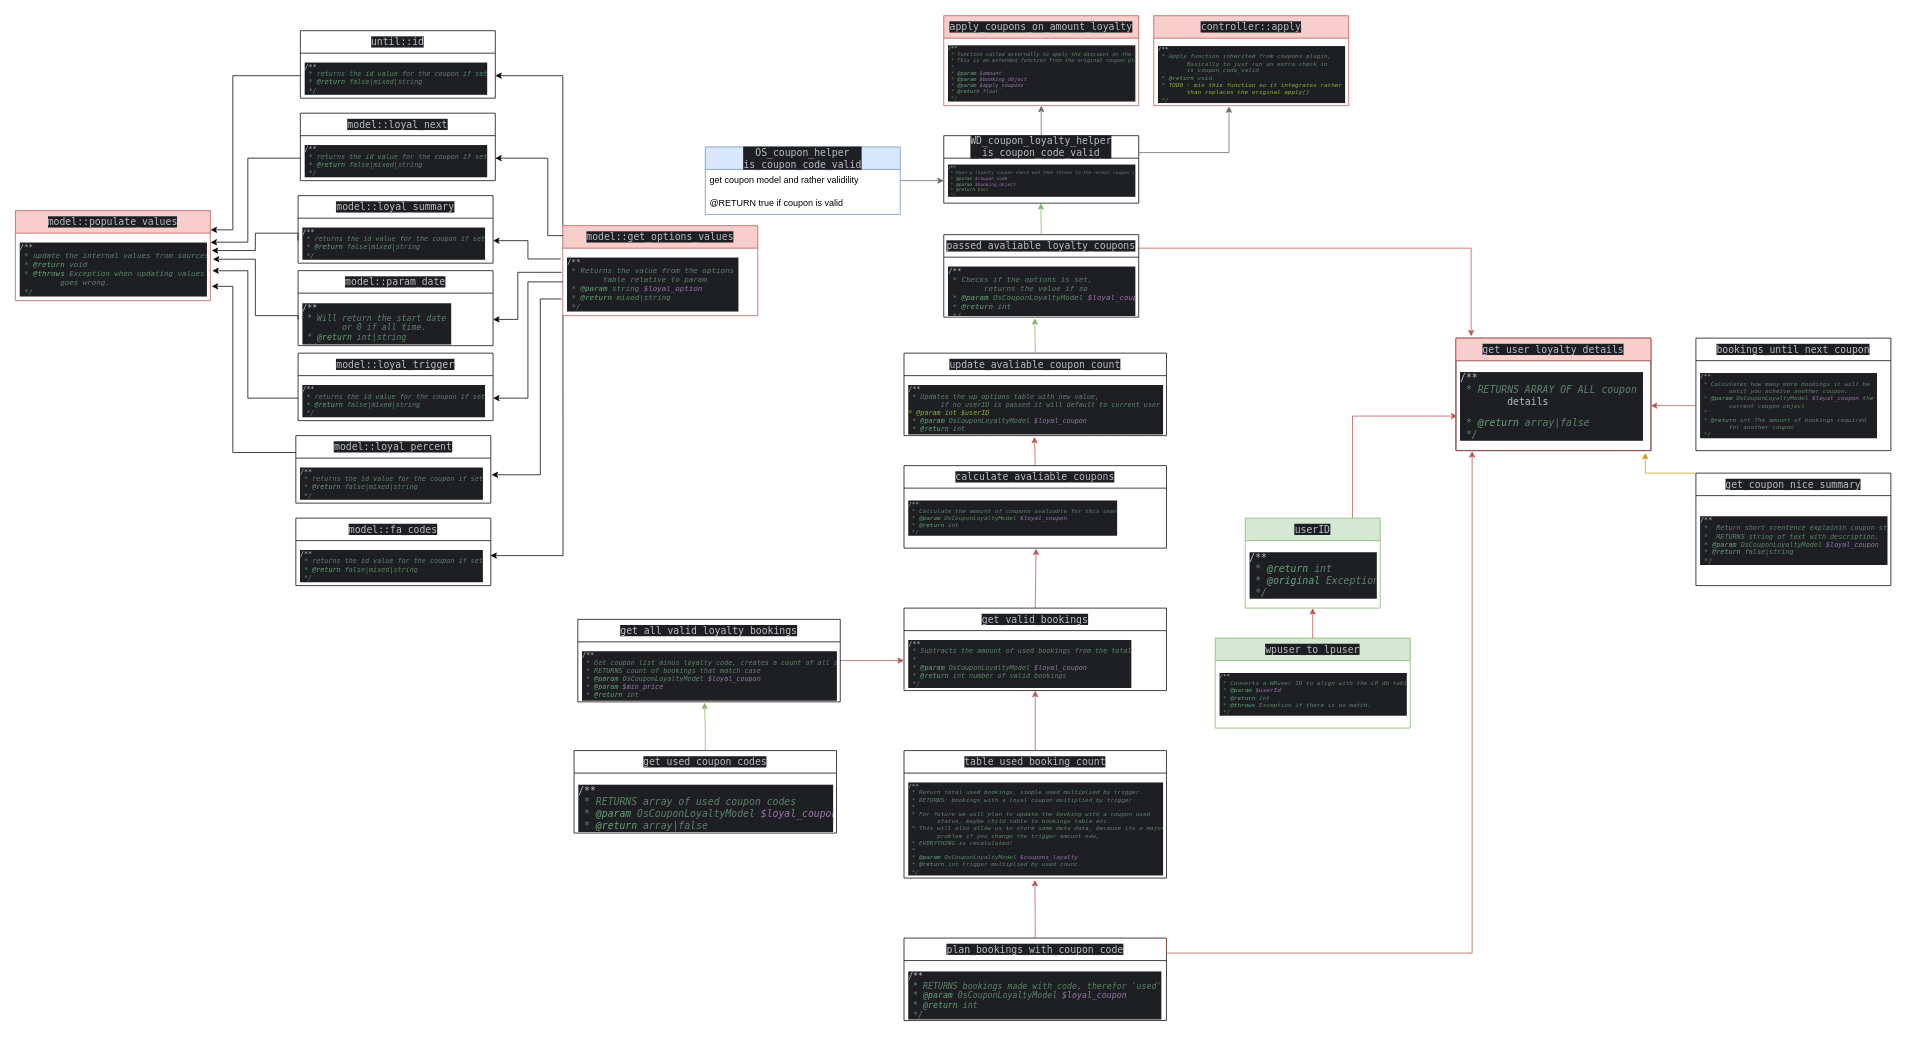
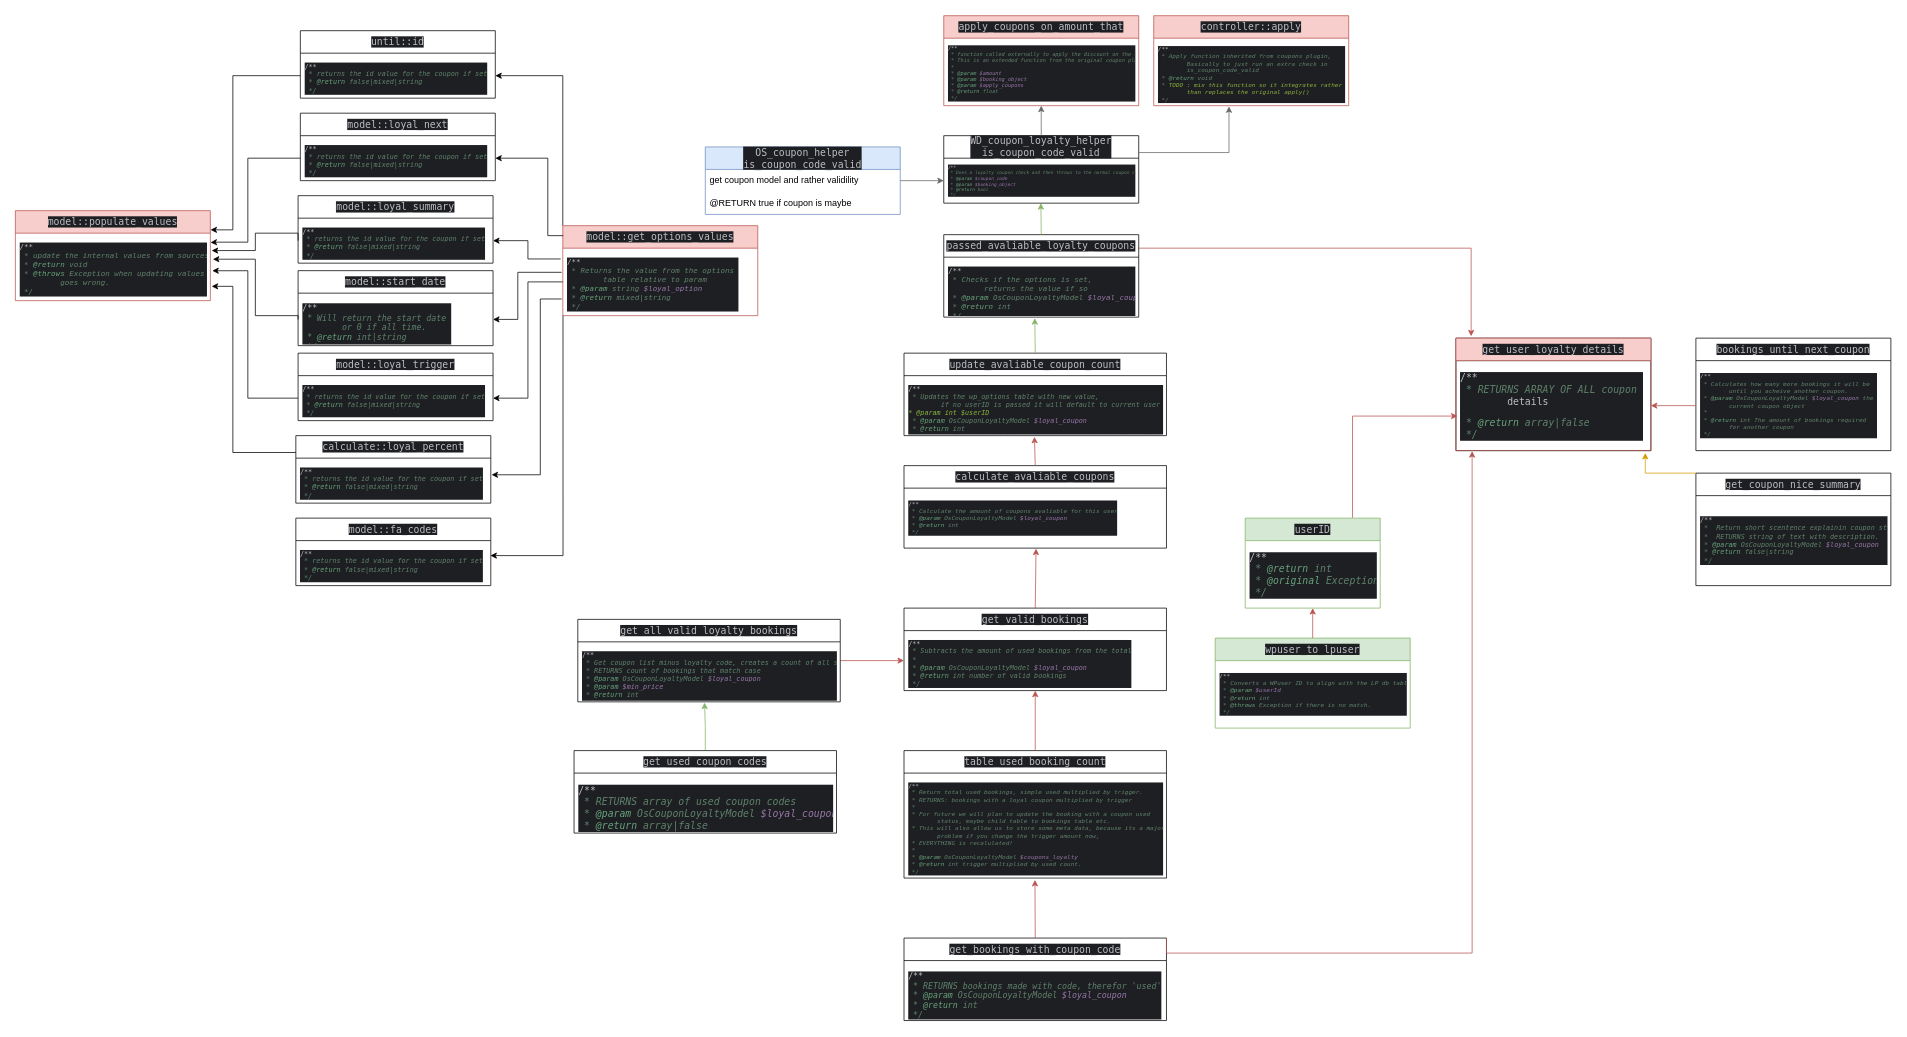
(1041, 27) -> (1041, 27)
(777, 203) -> (780, 203)
(396, 282) -> (396, 282)
(393, 447) -> (393, 447)
(1035, 949) -> (1035, 949)
